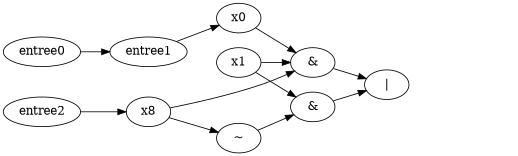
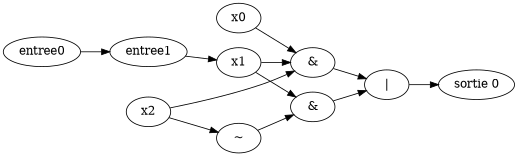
(194, 35) -> (197, 58)
none -> (477, 85)
(42, 112) -> none
(148, 112) -> (148, 112)
